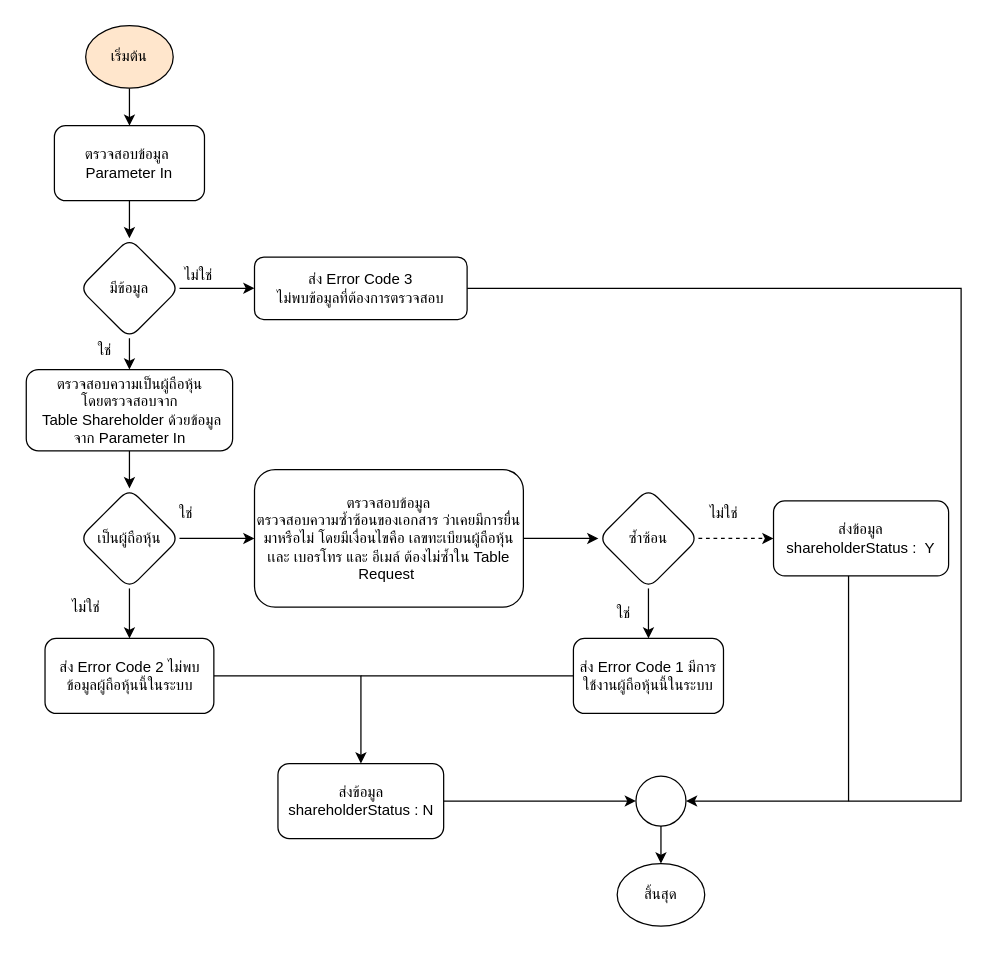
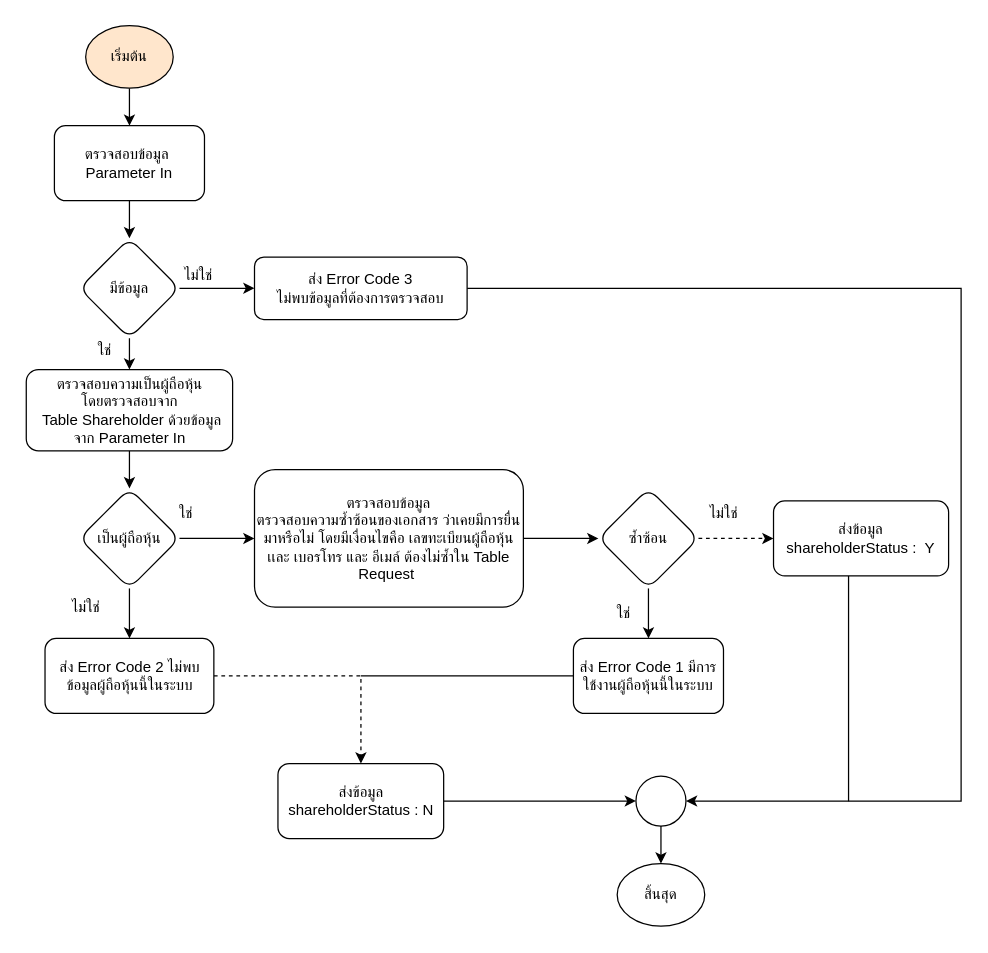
(328, 676) -> (328, 676)
